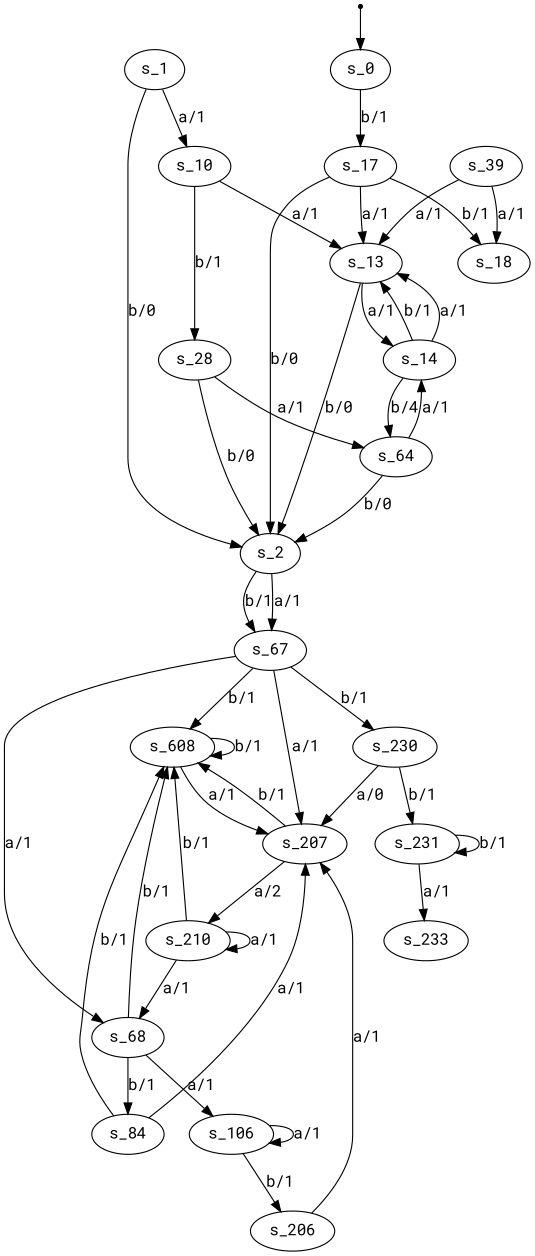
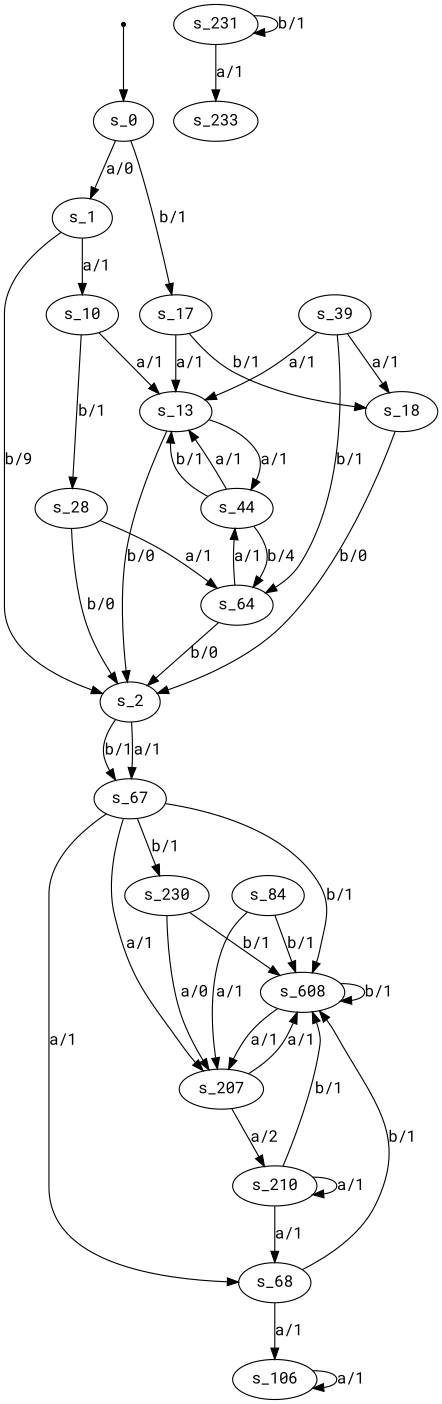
none -> (105, 164)
(142, 312) -> (18, 460)
(270, 336) -> (313, 590)
(419, 360) -> (237, 508)
none -> (334, 470)
(405, 790) -> (234, 943)
(272, 796) -> (301, 1041)
(128, 1080) -> none
(293, 1231) -> none
